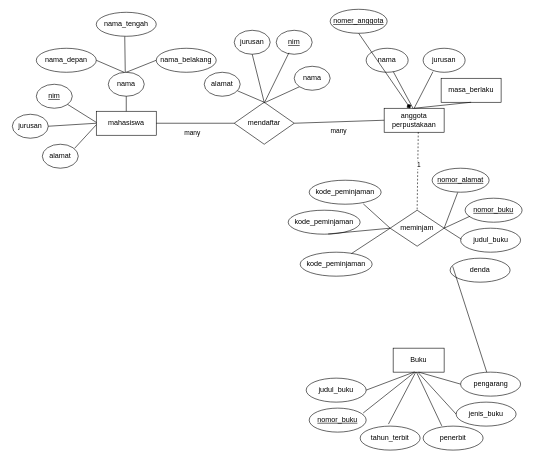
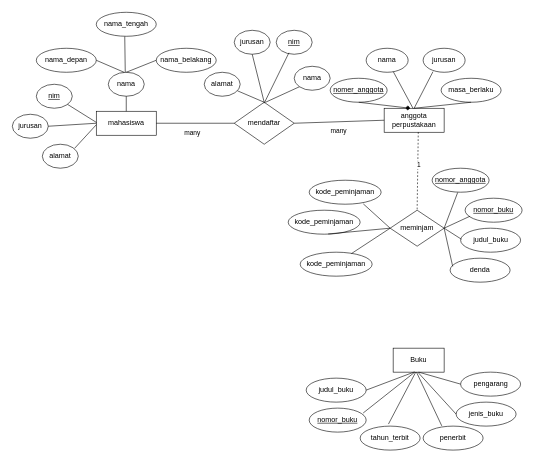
(359, 21) -> (359, 90)
(471, 90) -> (471, 90)
(461, 180) -> (461, 180)
(470, 319) -> (449, 249)
